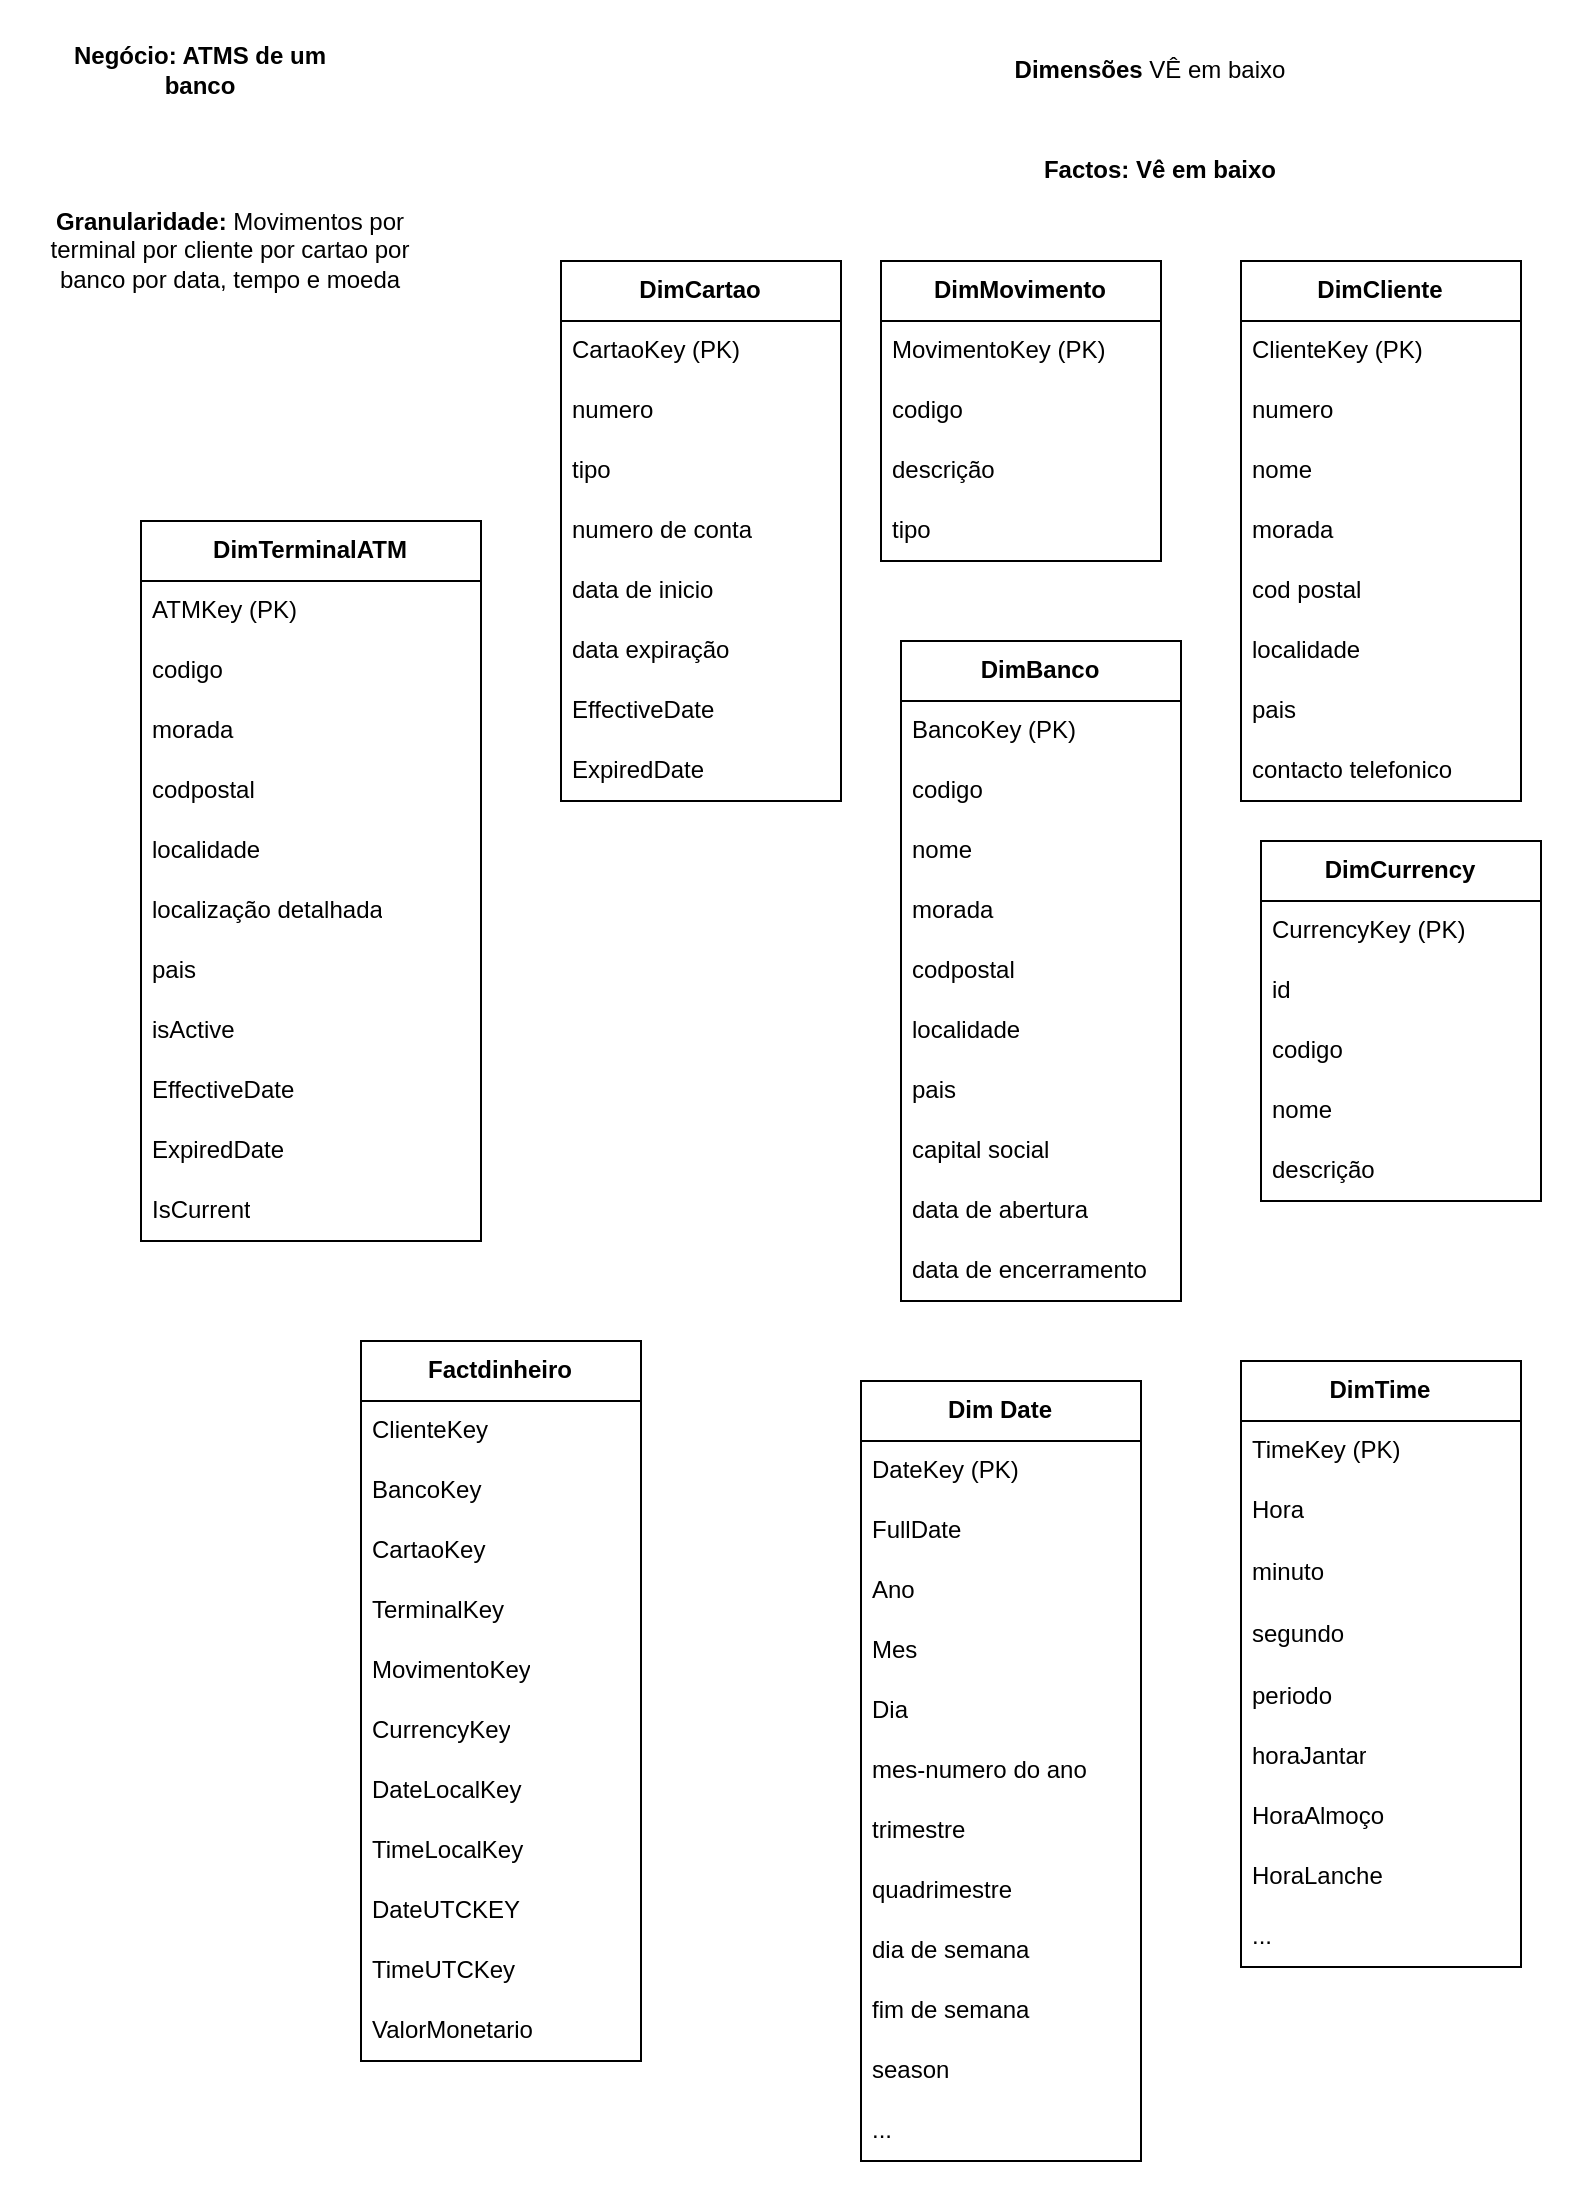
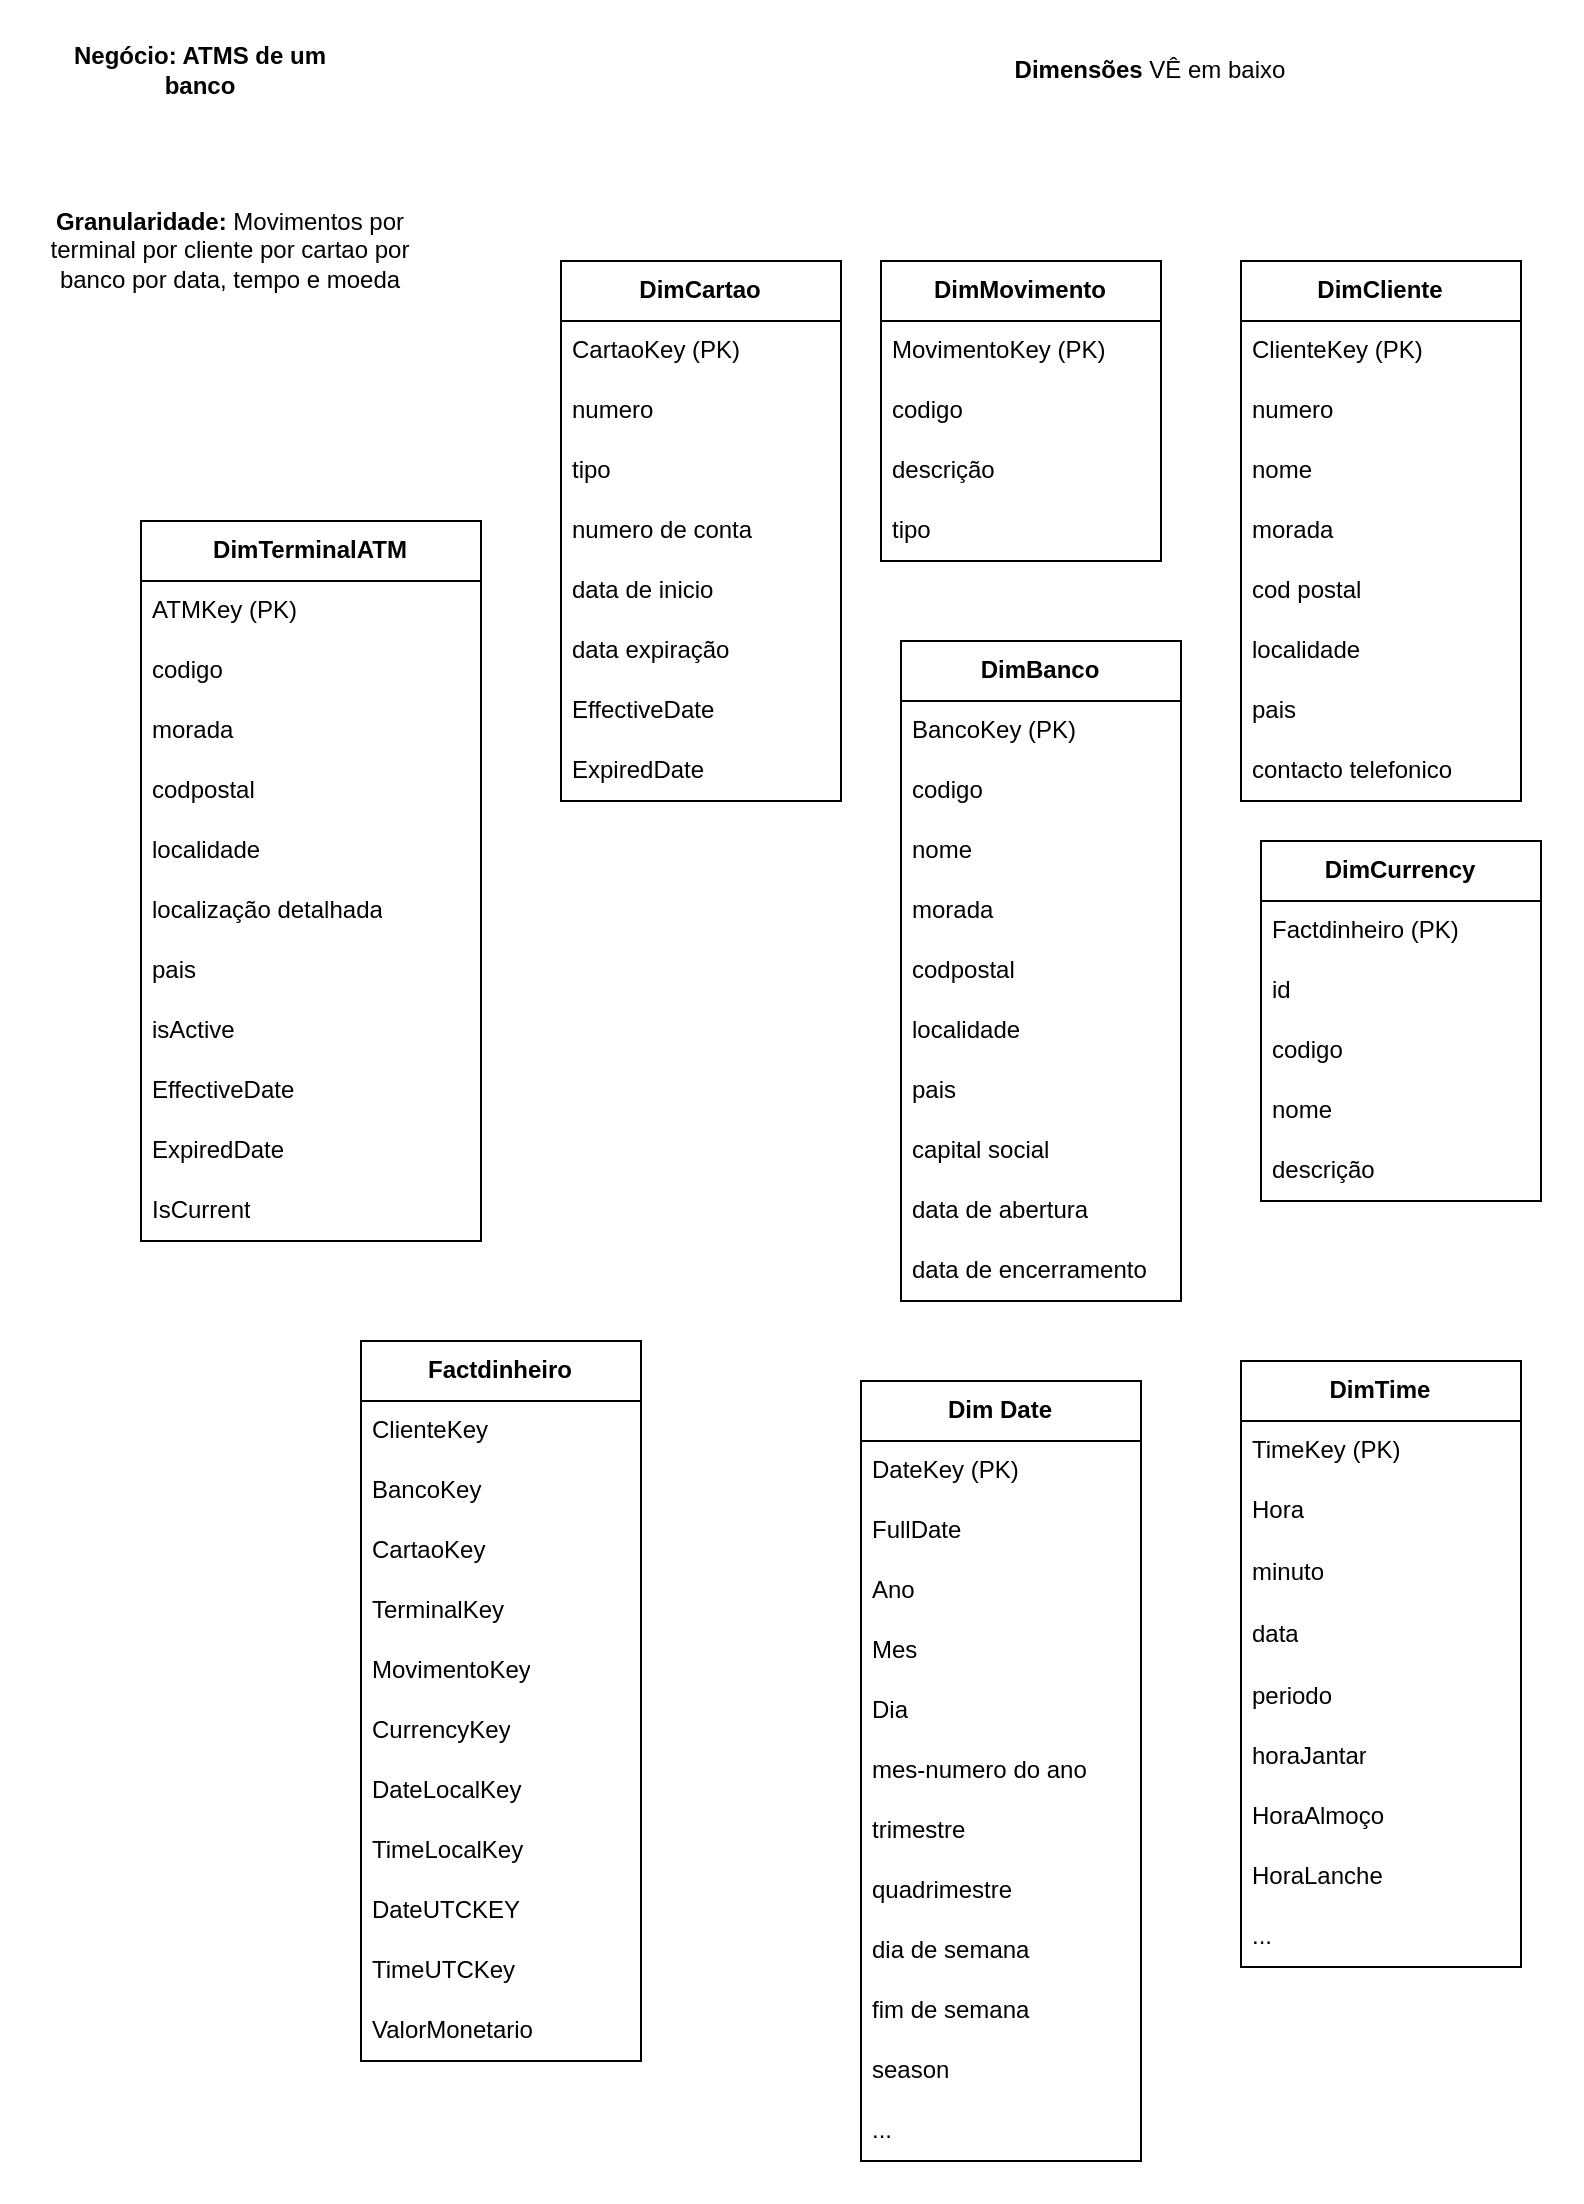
(1161, 171) -> none
(1377, 931) -> (1378, 931)
(1300, 1635) -> (1280, 1635)
